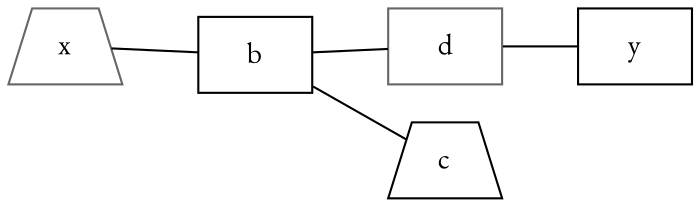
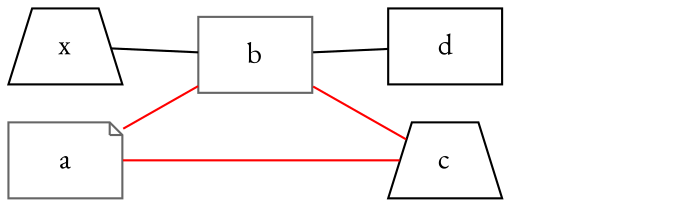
(65, 46) -> (65, 46)
(445, 46) -> (445, 46)
(635, 46) -> none
(255, 55) -> (255, 55)
(360, 113) -> (360, 113)
none -> (65, 160)
